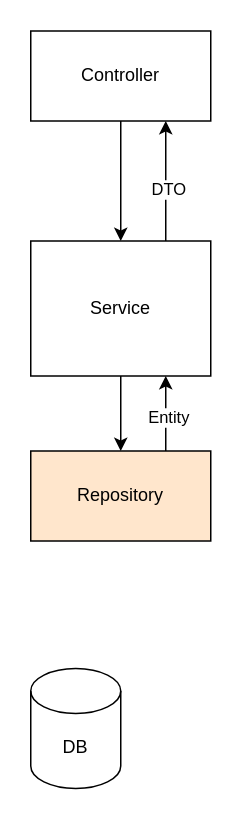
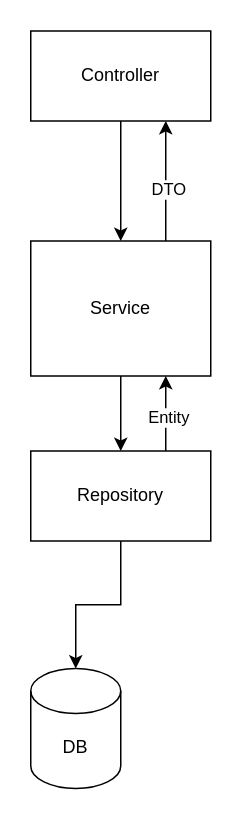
(121, 496) -> (121, 496)
none -> (103, 605)
